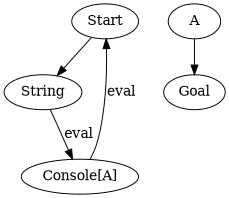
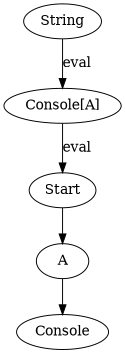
(78, 53) -> (63, 221)
(194, 92) -> (63, 332)
